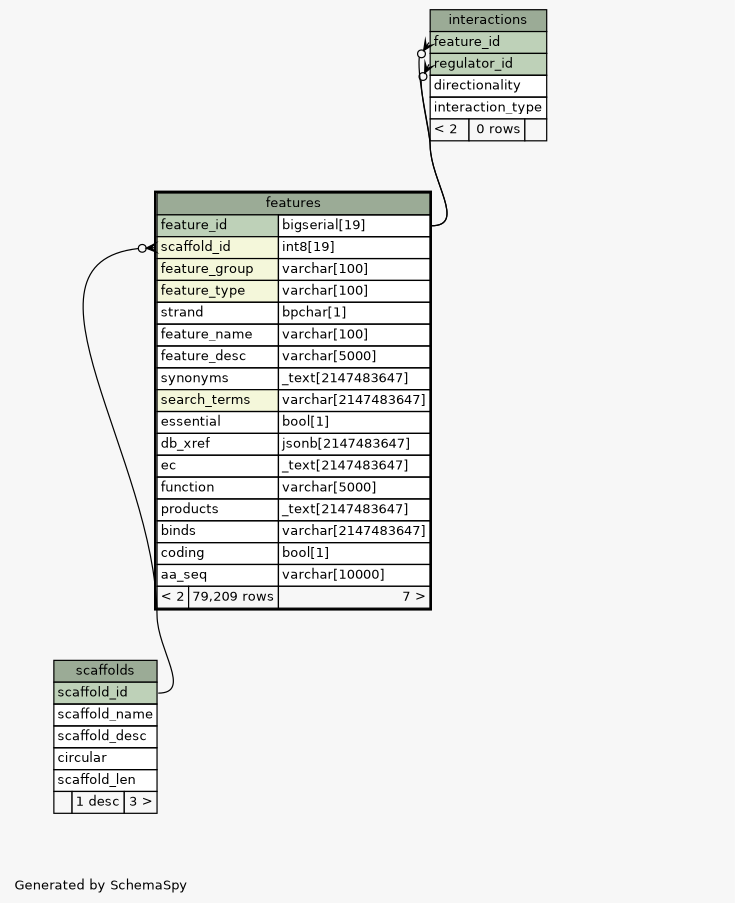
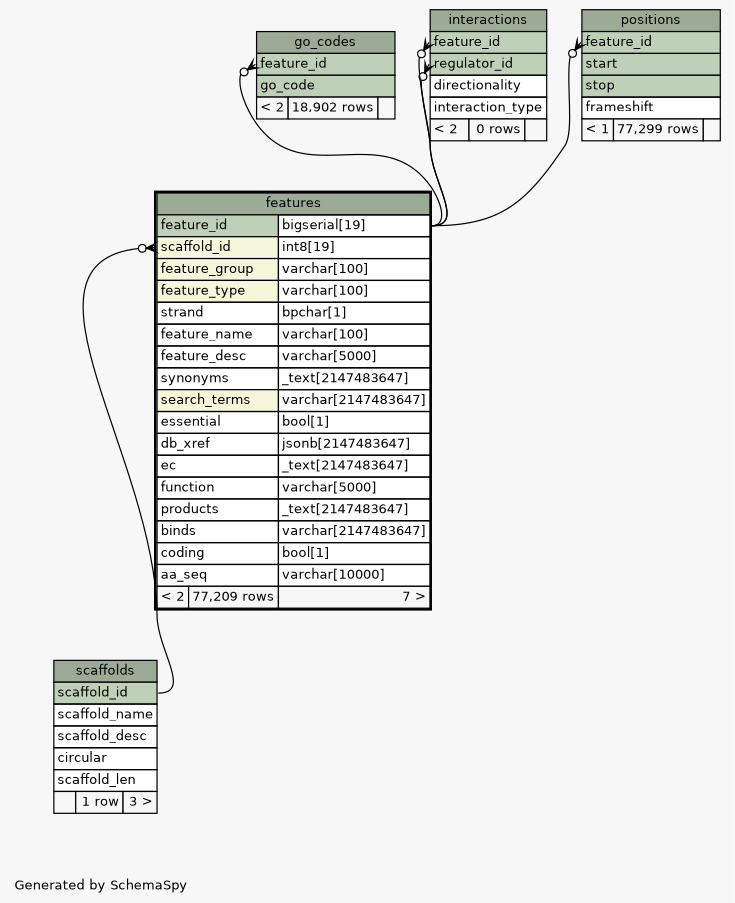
none -> (326, 75)
none -> (651, 75)
(234, 597) -> (234, 597)
(98, 802) -> (101, 802)
